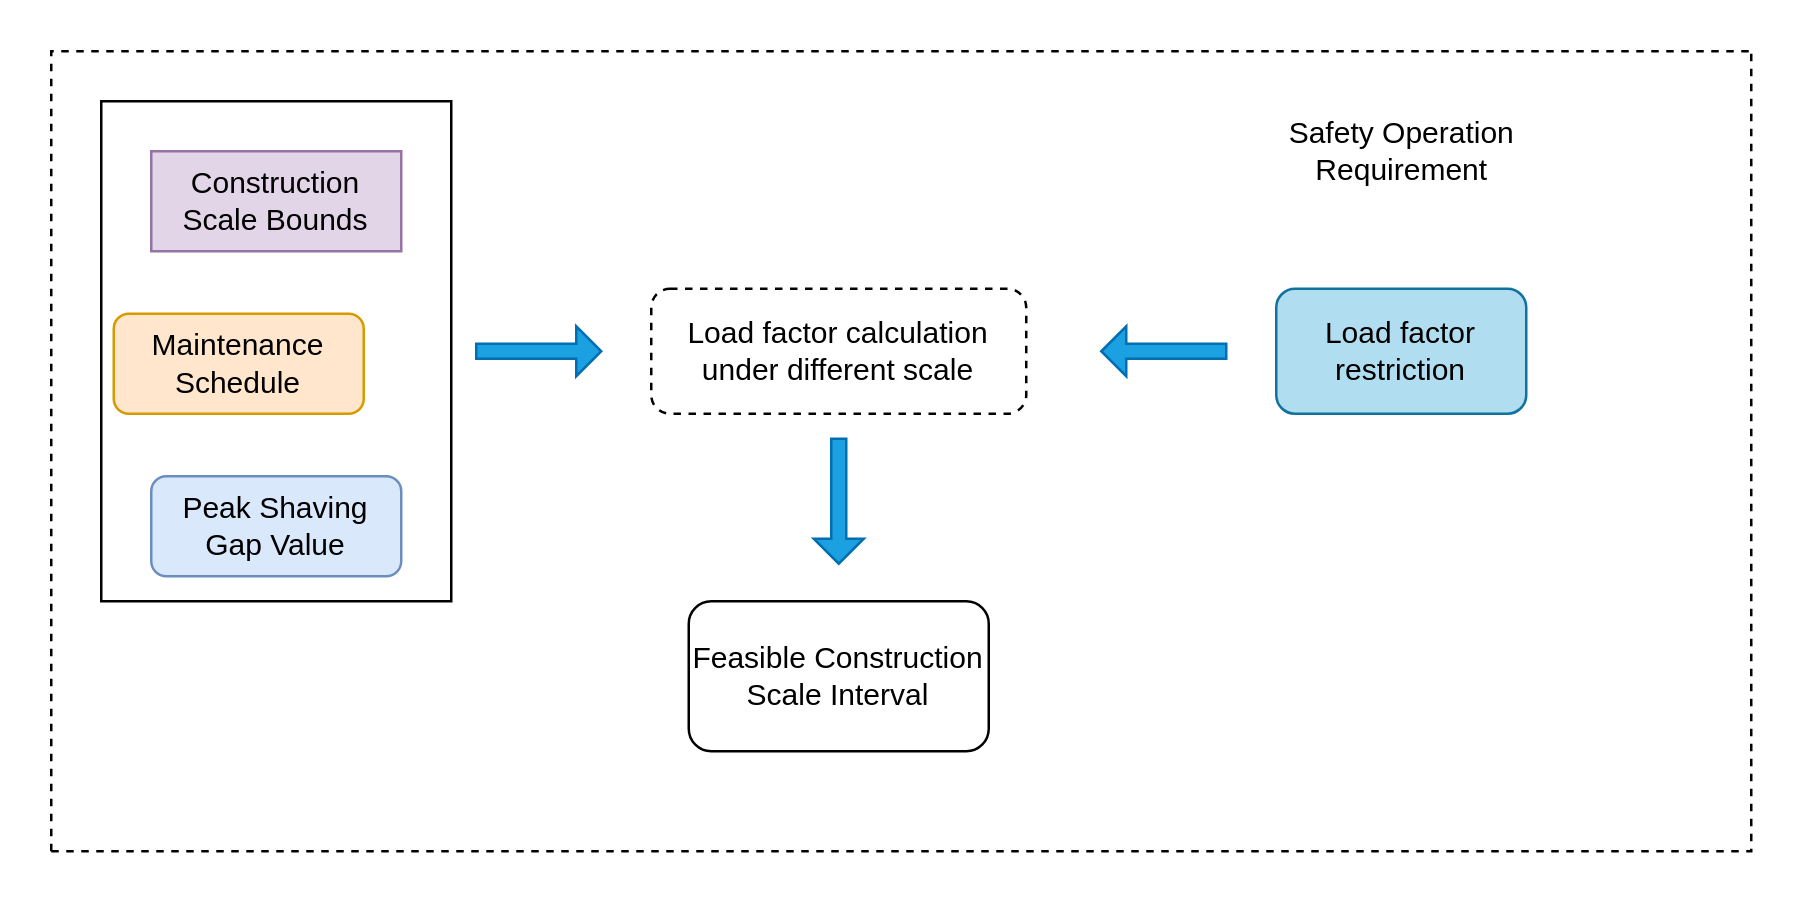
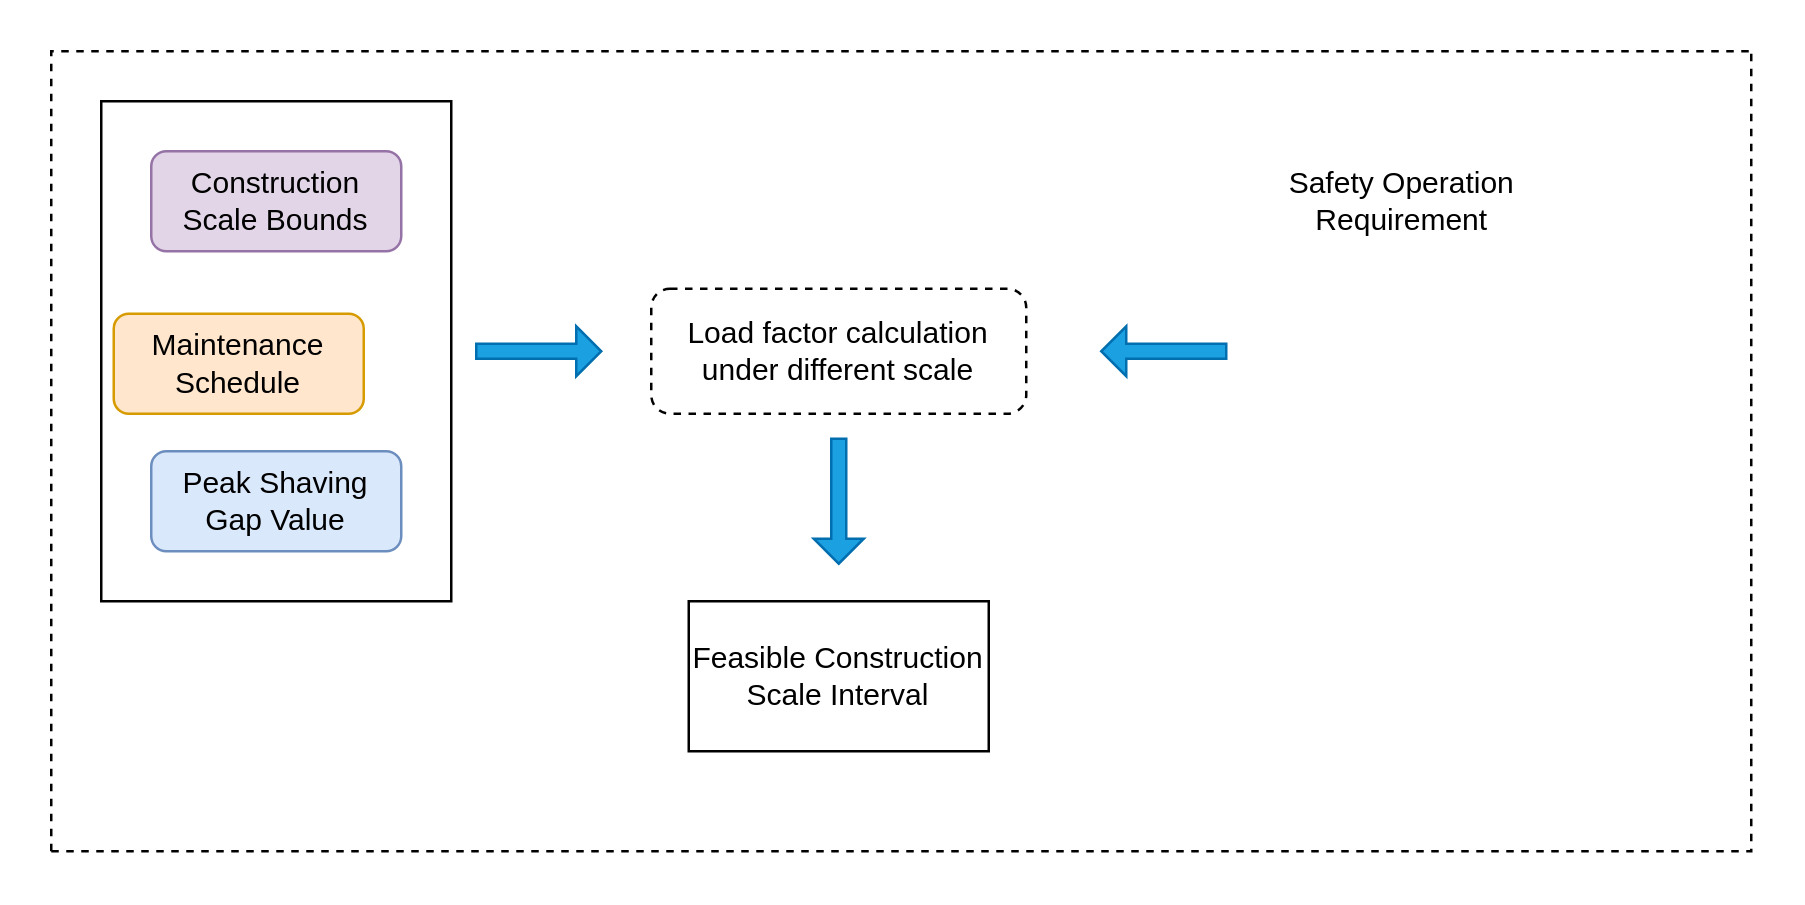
(1401, 151) -> (1401, 201)
(276, 201) -> (276, 201)
(1401, 351) -> none
(276, 526) -> (276, 501)
(839, 676) -> (839, 676)
